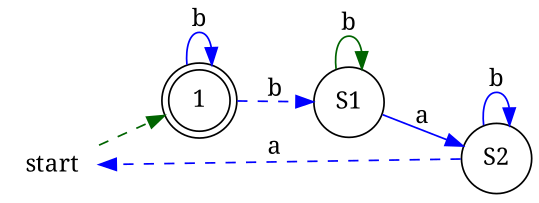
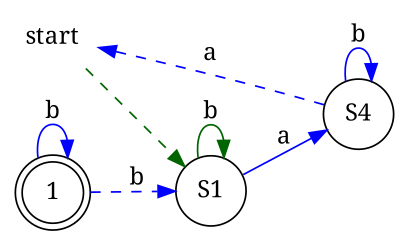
(124, 134) -> (129, 111)
(497, 158) -> (359, 114)
